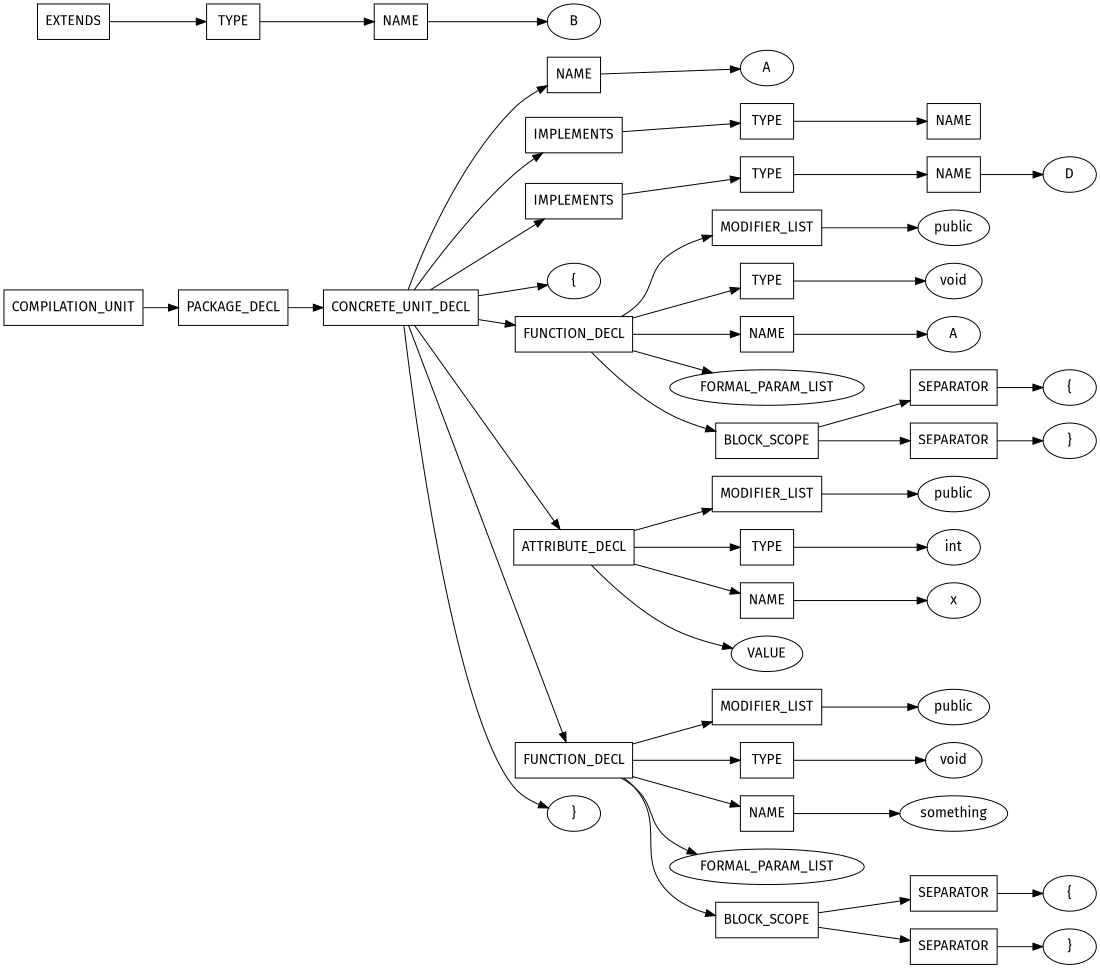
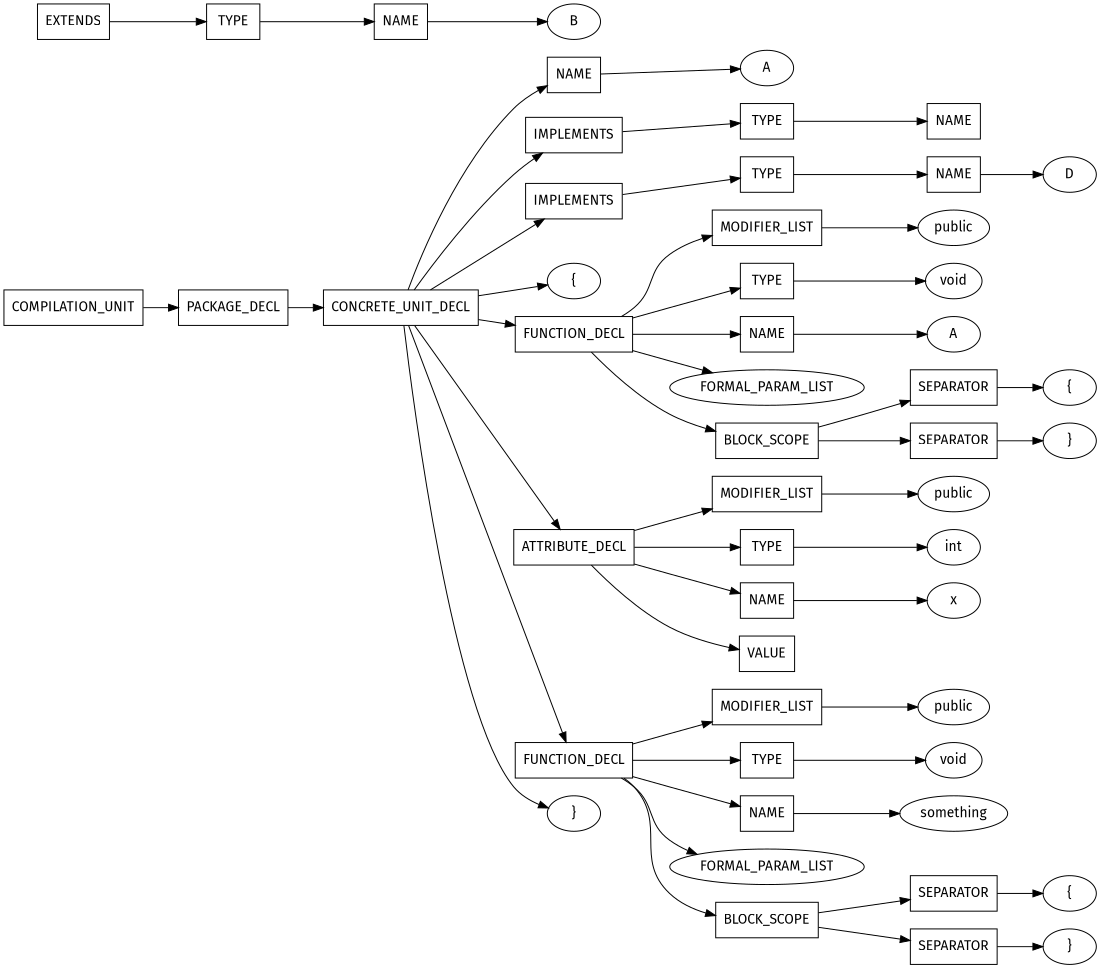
(767, 654) -> (767, 654)
